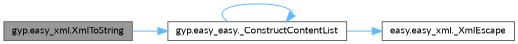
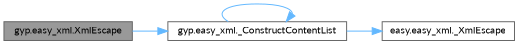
(68, 31) -> (68, 31)
(257, 31) -> (257, 31)
